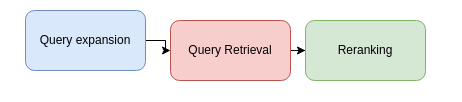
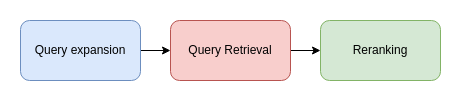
(86, 41) -> (81, 51)
(366, 51) -> (381, 51)
